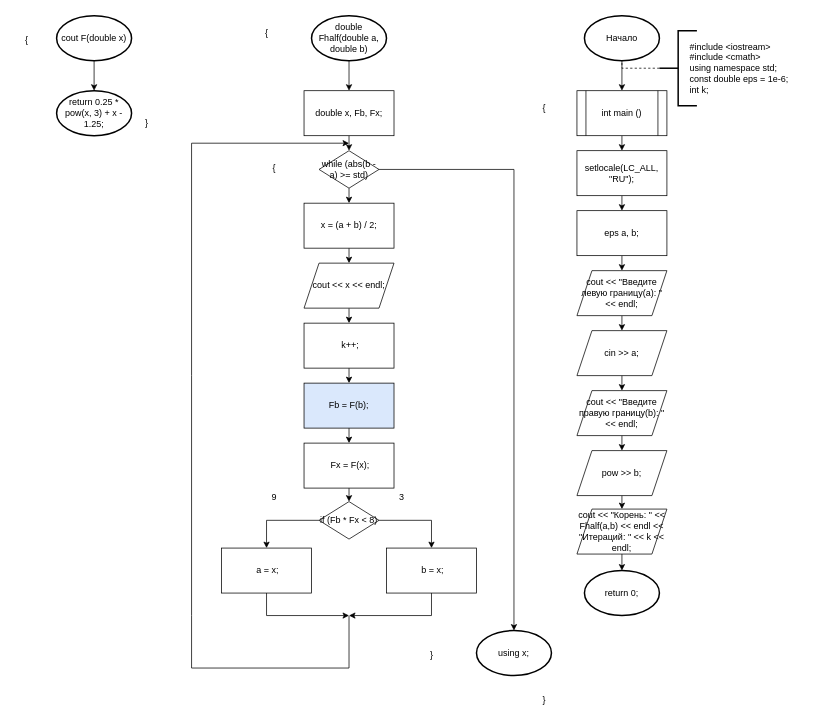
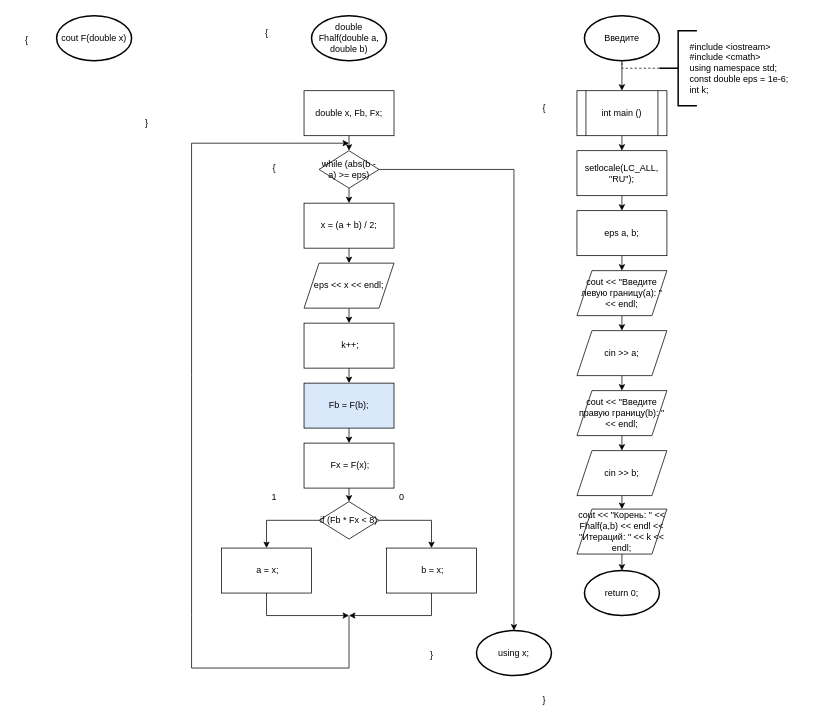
(622, 38) -> (622, 38)
(94, 84) -> none
(349, 84) -> none
(94, 113) -> none
(349, 169) -> (349, 169)
(349, 285) -> (349, 285)
(622, 473) -> (622, 473)
(275, 498) -> (275, 498)
(402, 498) -> (402, 498)
